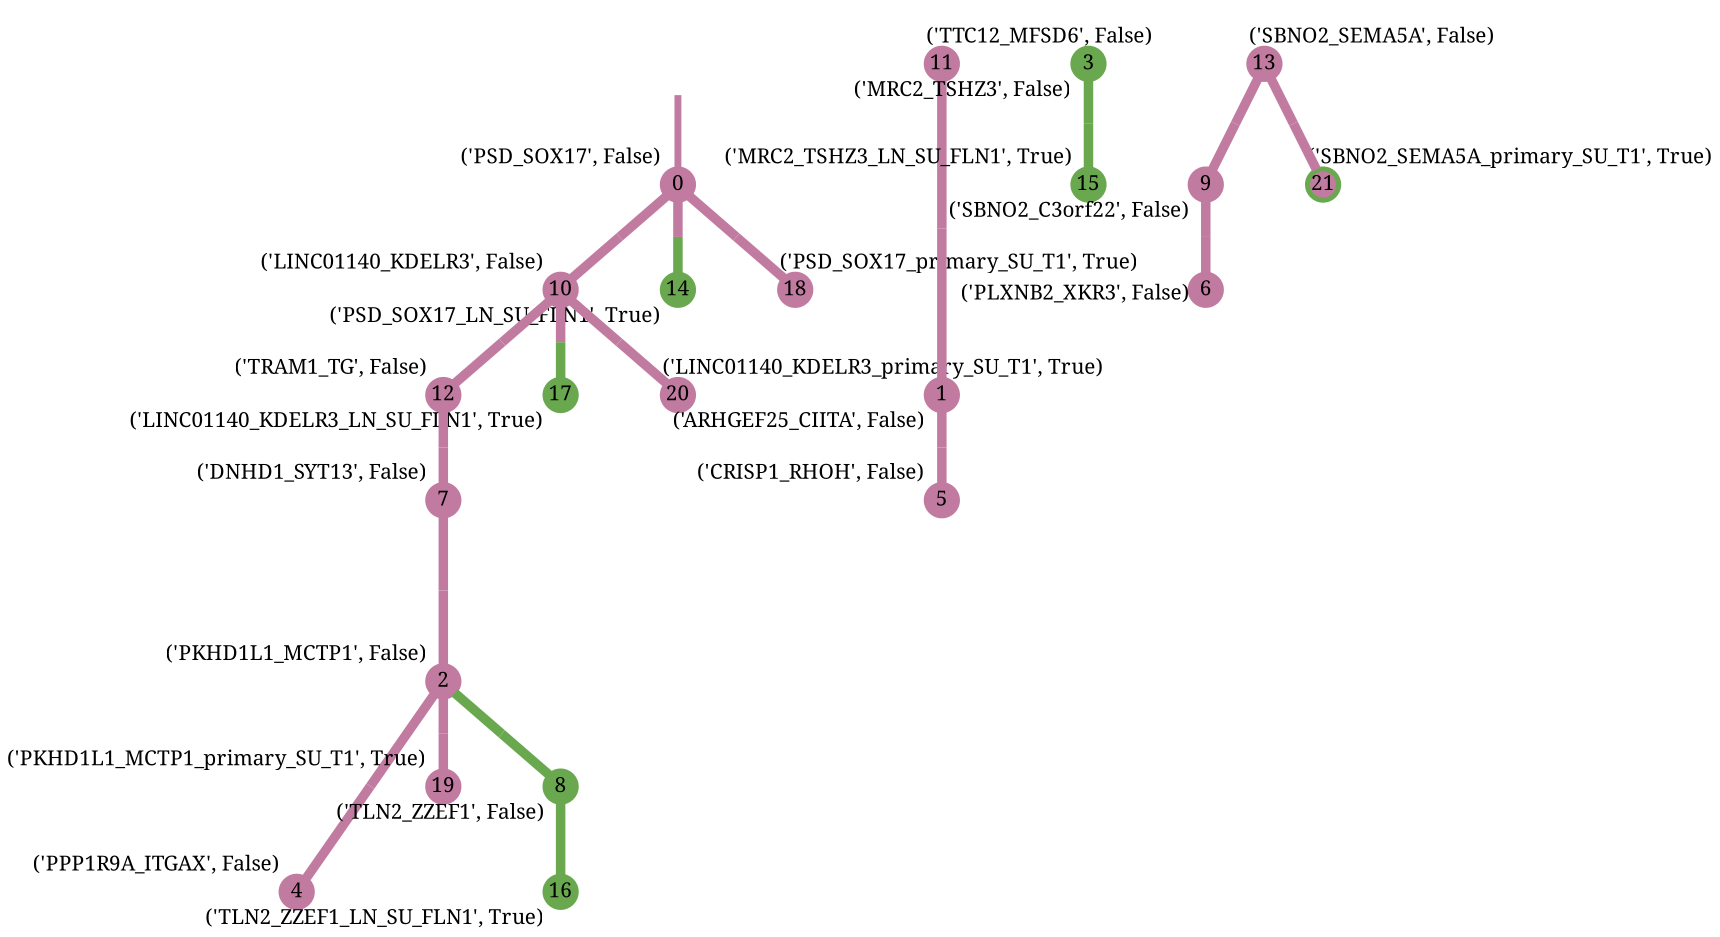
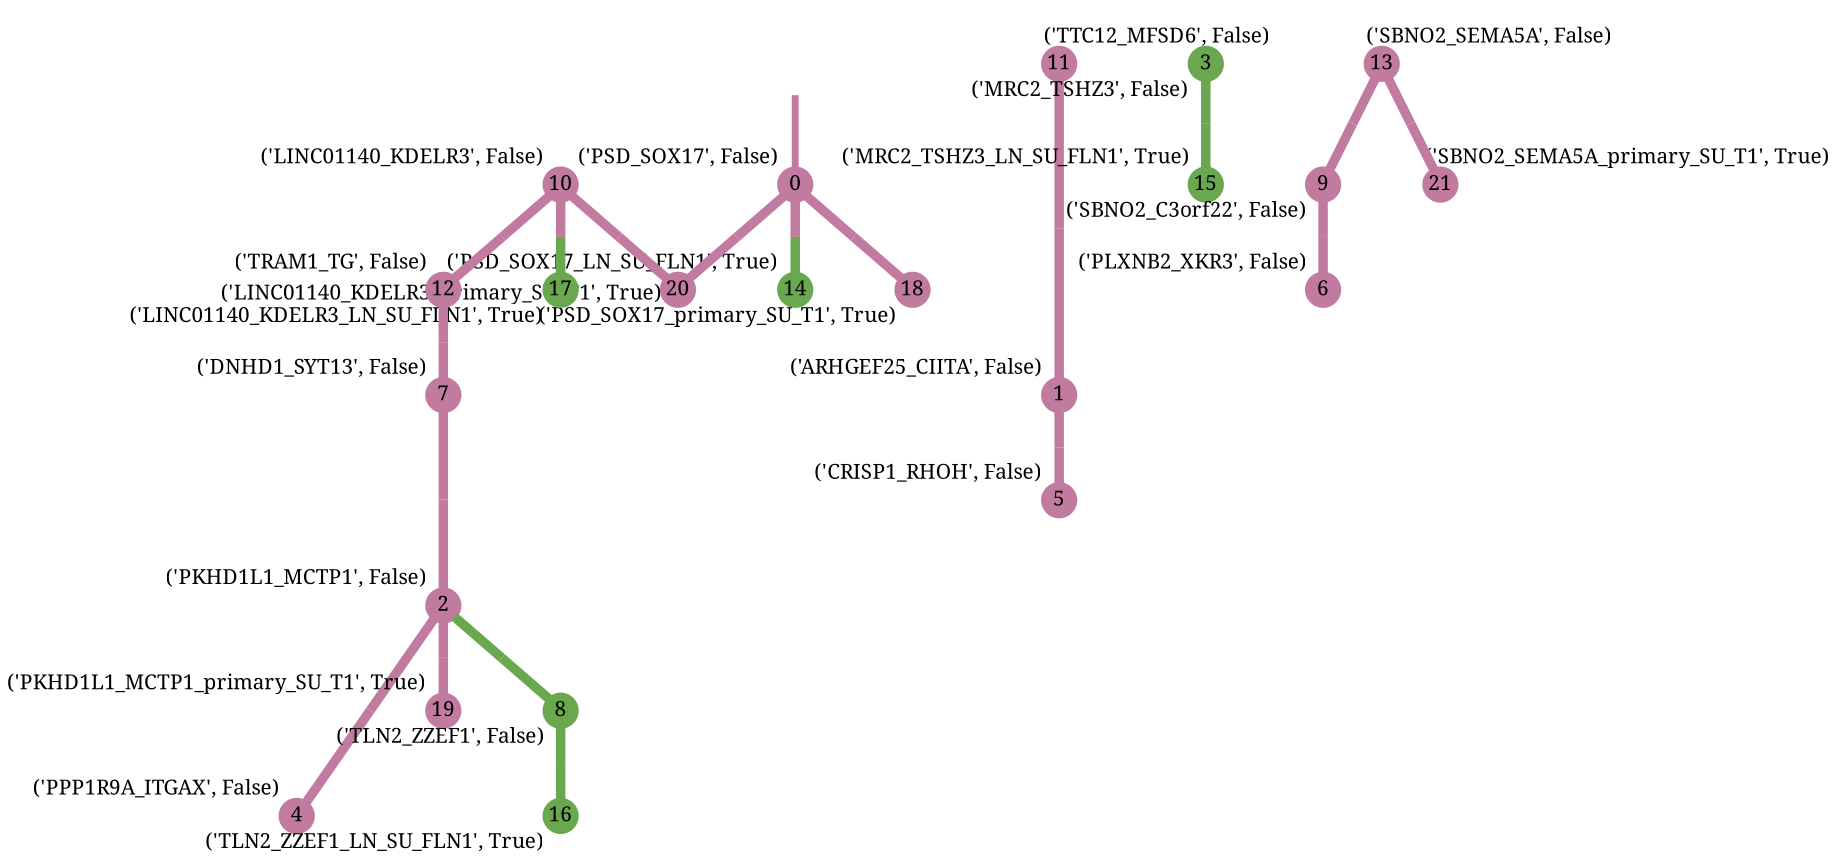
(1323, 185) -> (1440, 185)
(619, 237) -> (737, 237)
